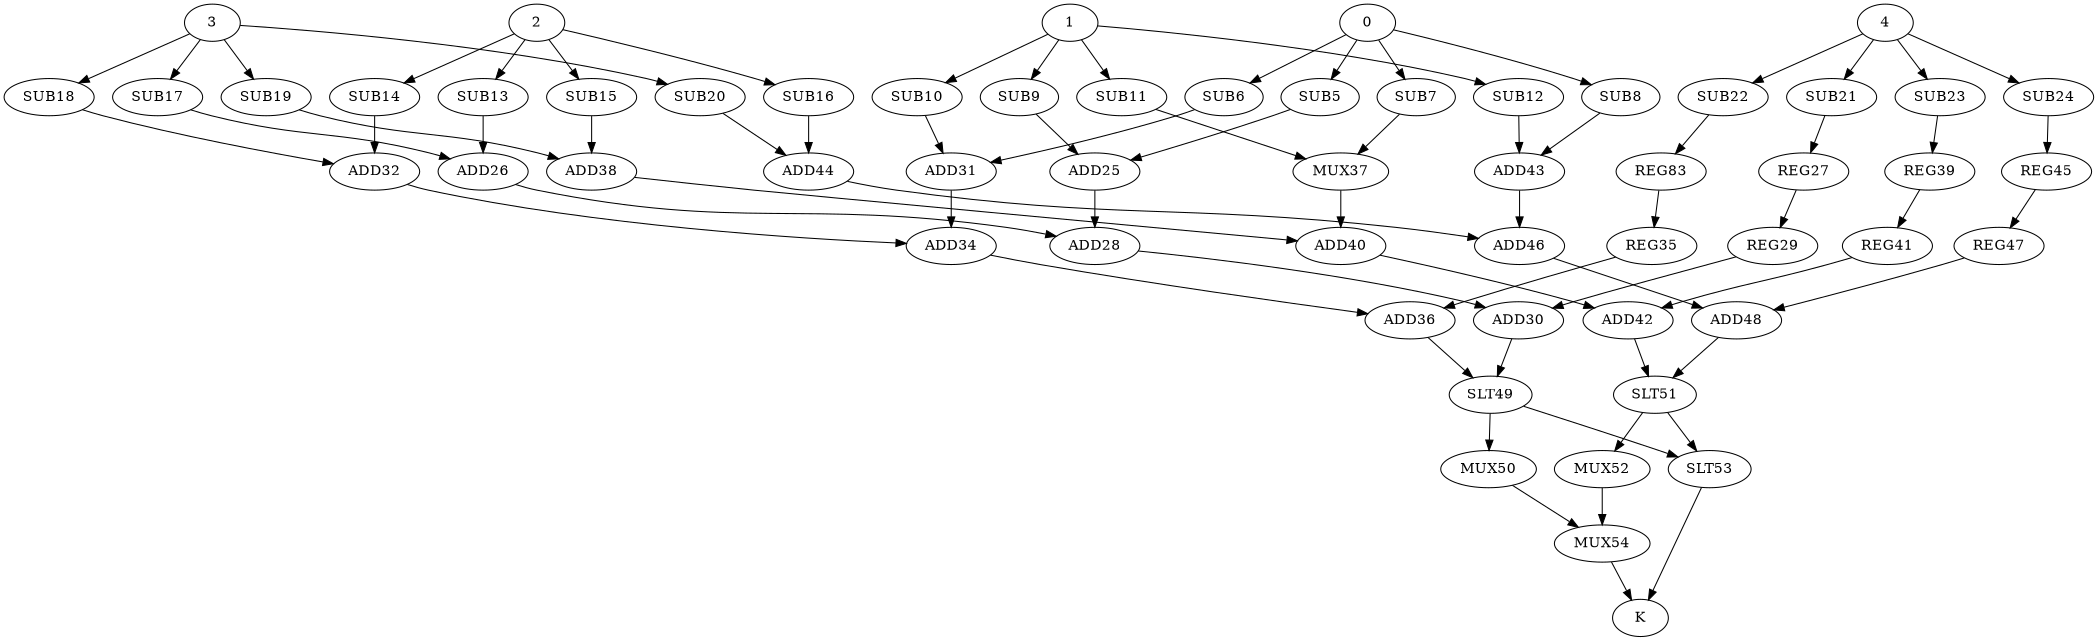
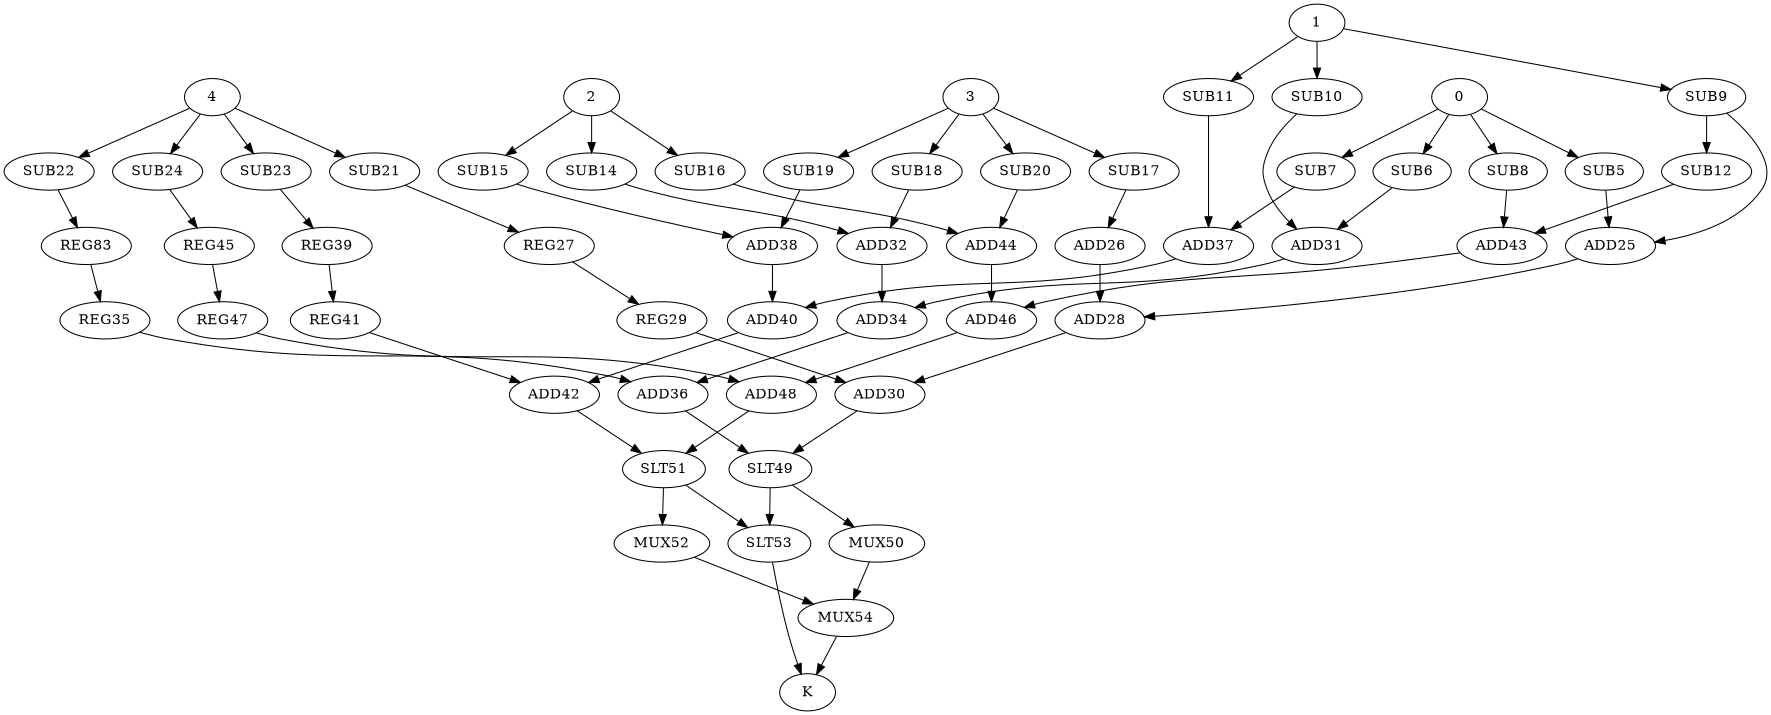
(1288, 47) -> (1707, 129)
(483, 97) -> none
(1341, 172) -> (1208, 246)
